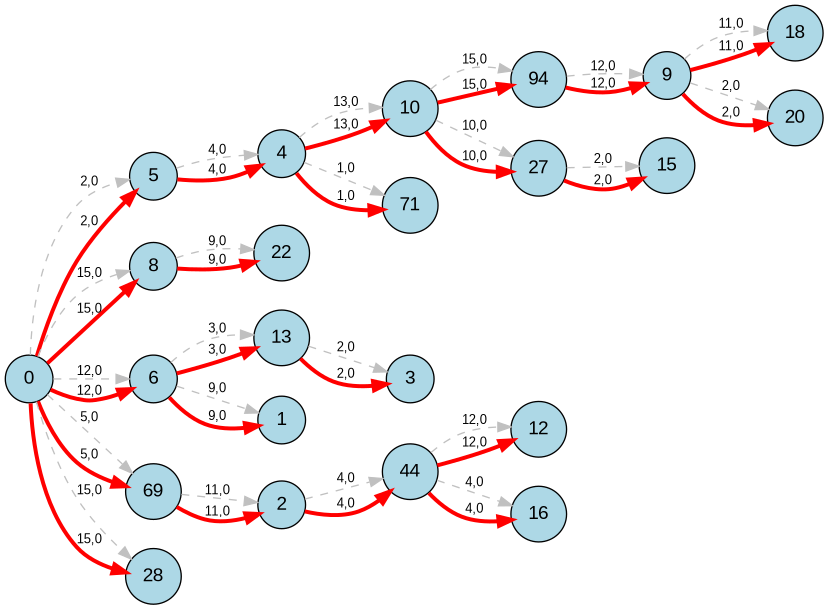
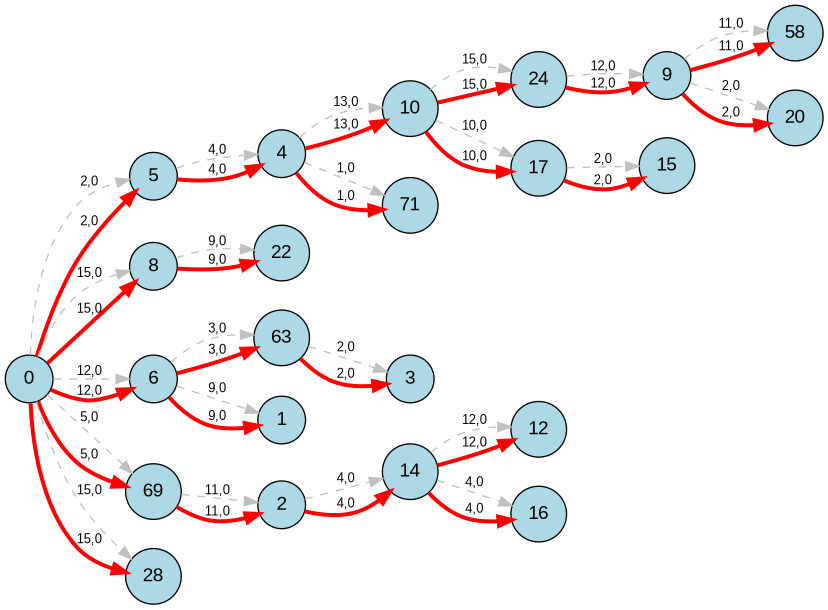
(795, 33) -> (795, 33)
(539, 80) -> (539, 80)
(539, 168) -> (539, 168)
(282, 338) -> (282, 338)
(410, 472) -> (410, 472)
